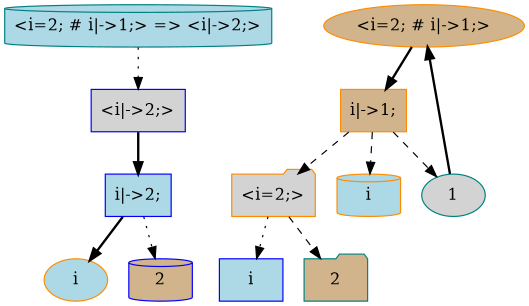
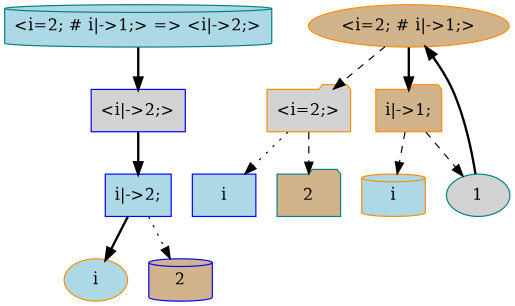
(138, 62) -> (138, 62)
(374, 111) -> (409, 111)
(328, 149) -> (364, 64)
